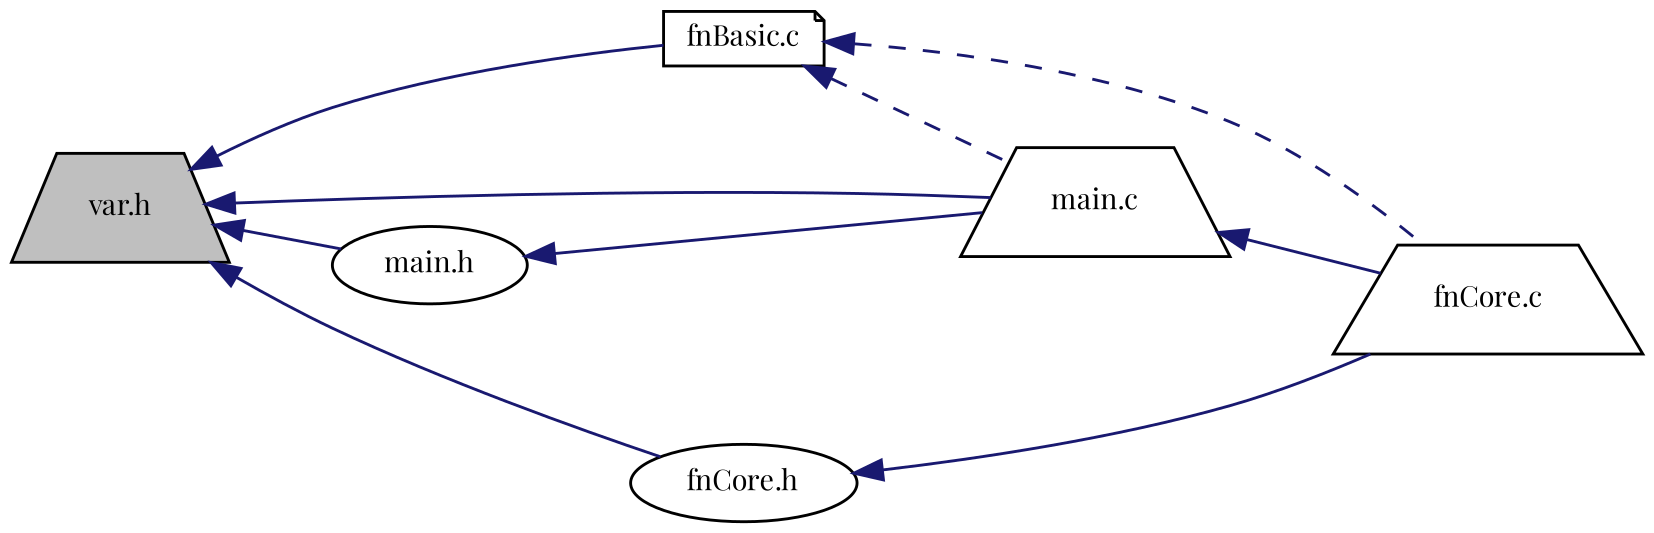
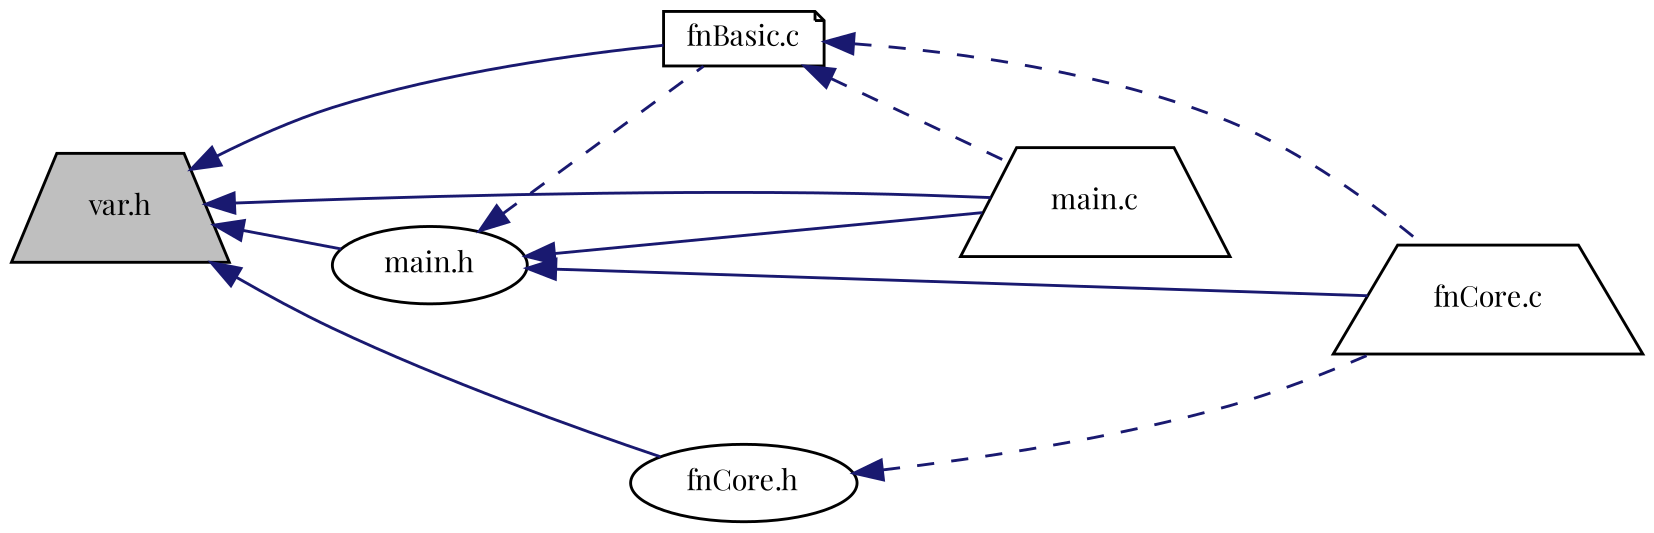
none -> (603, 140)
(1314, 256) -> (962, 282)
(1131, 430) -> (1131, 430)
